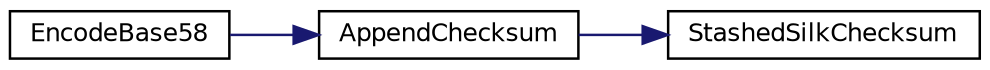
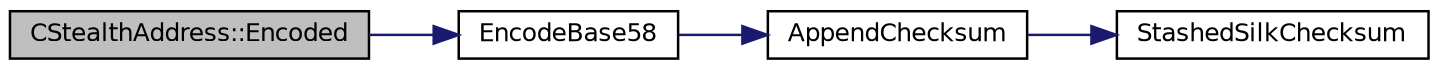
none -> (189, 35)
